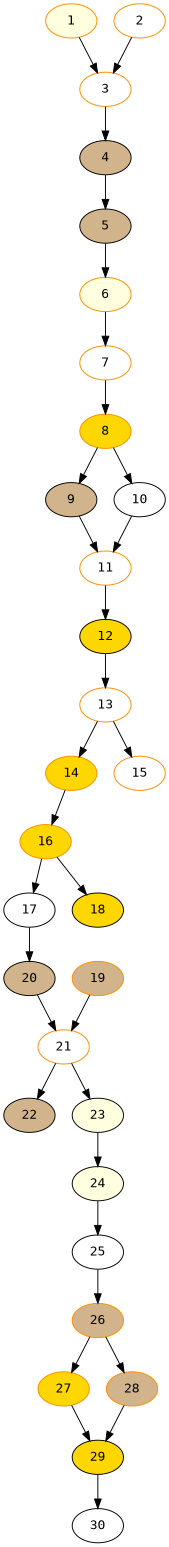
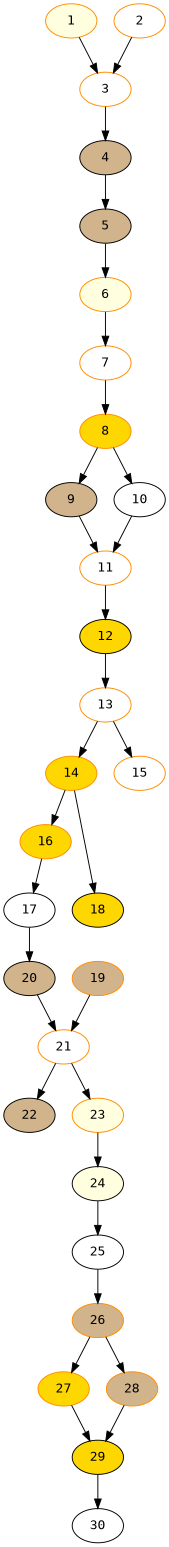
(69, 872) -> (84, 837)
(98, 1115) -> (98, 1115)
